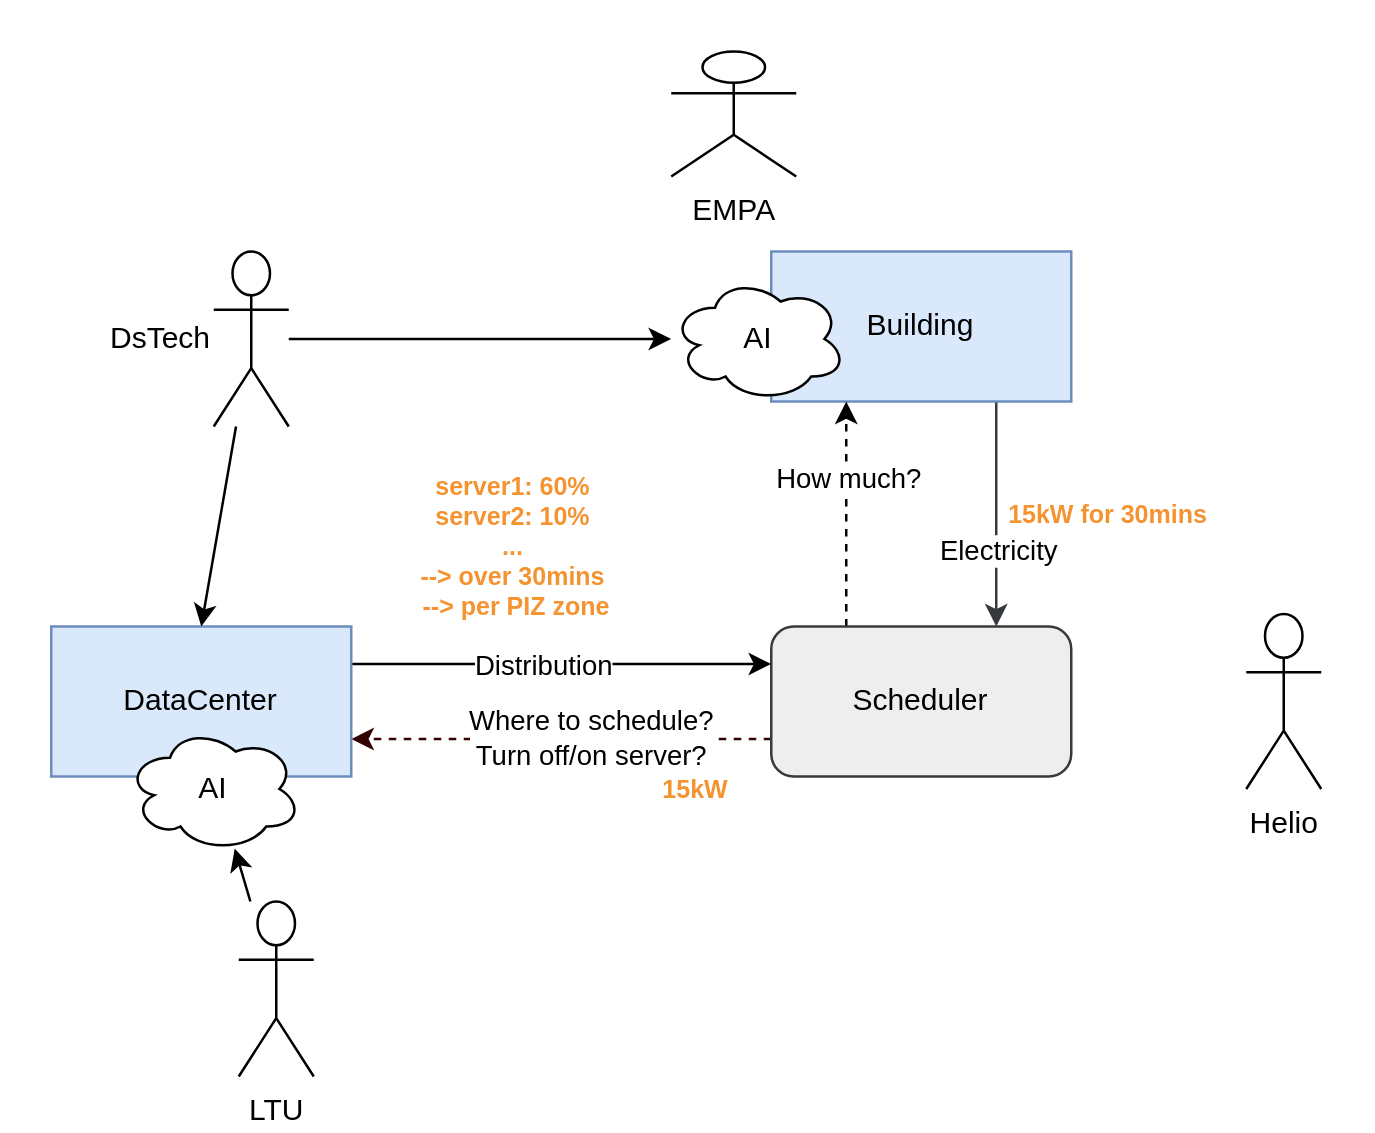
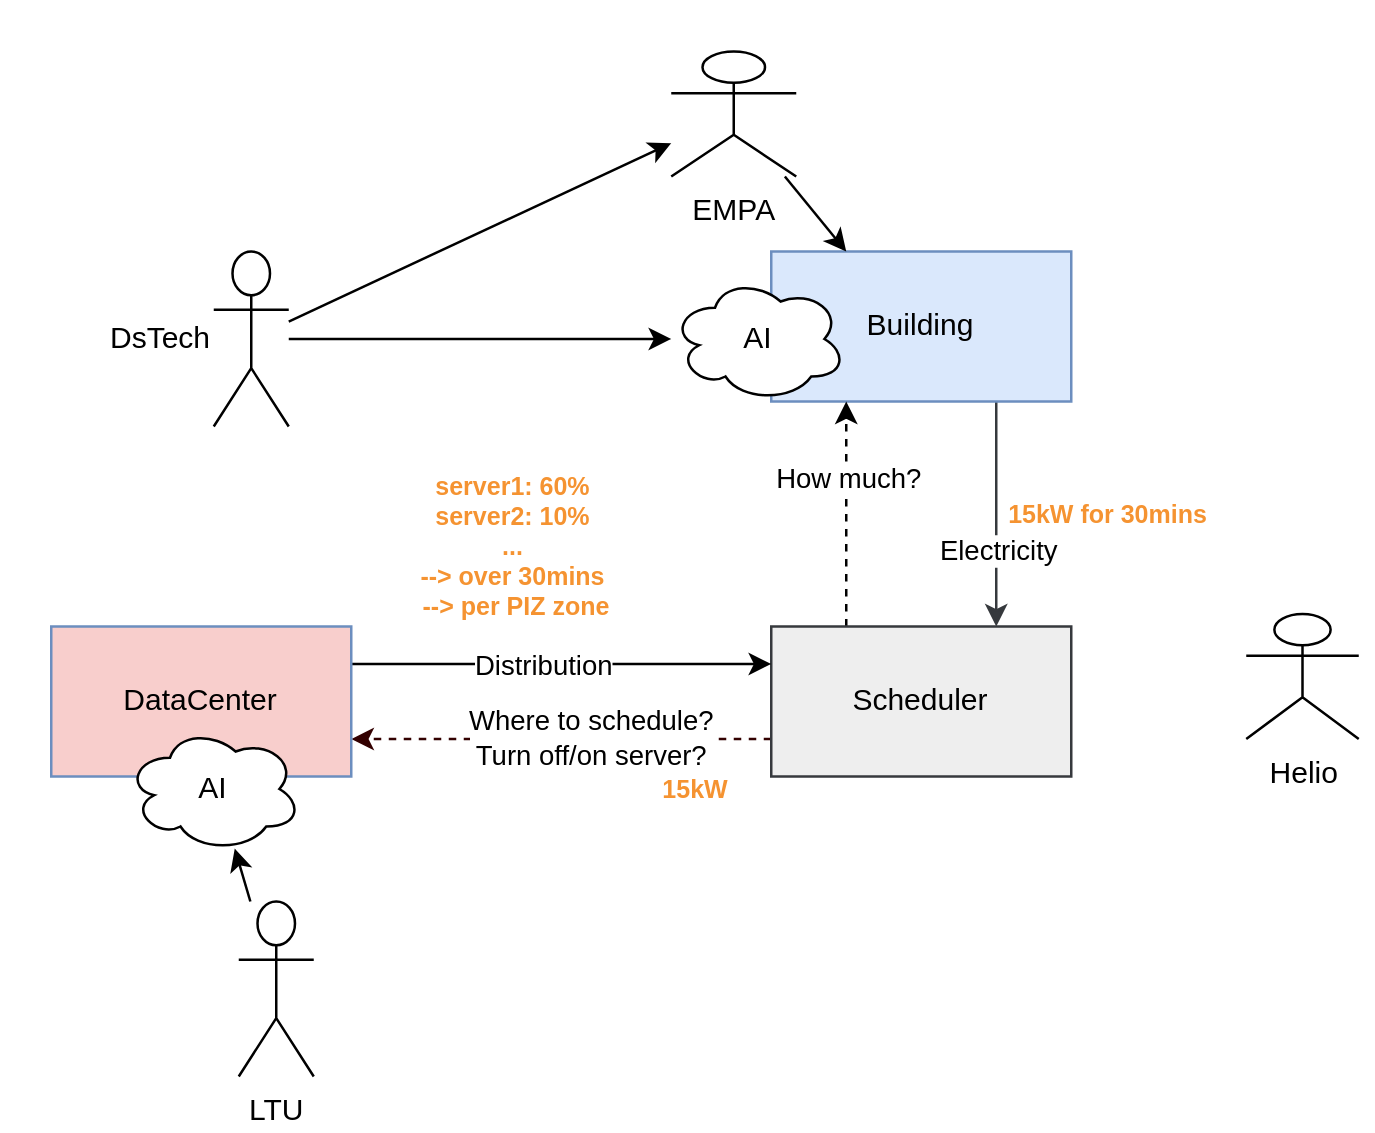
none -> (811, 208)
(220, 518) -> (473, 235)
(201, 701) -> (201, 701)
(921, 701) -> (921, 701)
(1284, 701) -> (1303, 676)
